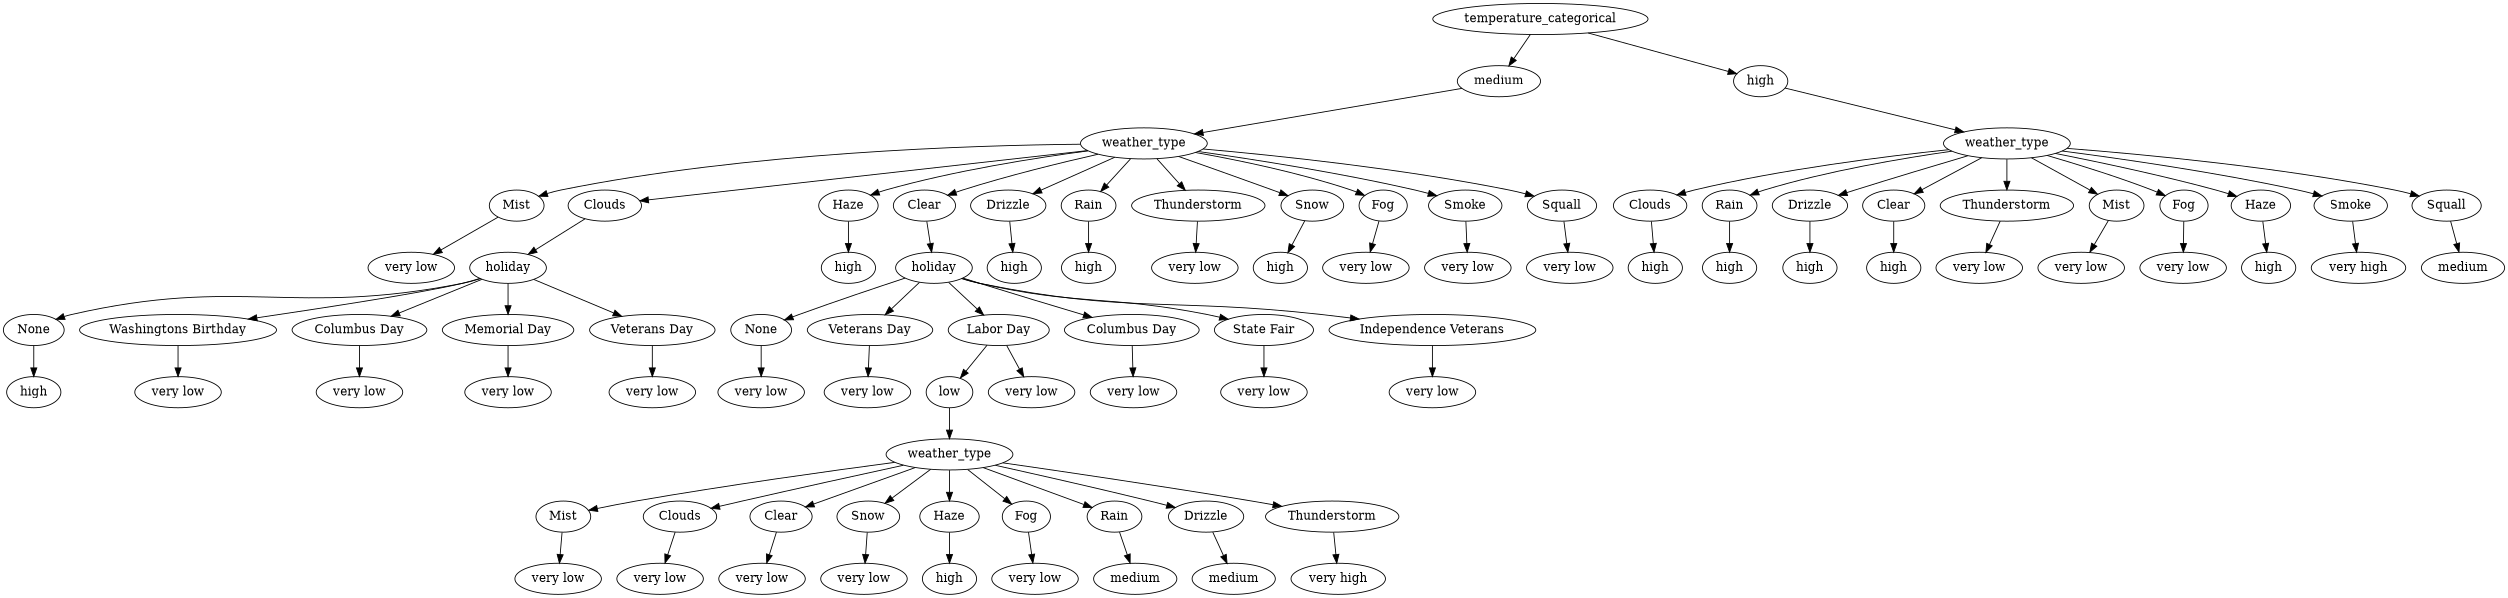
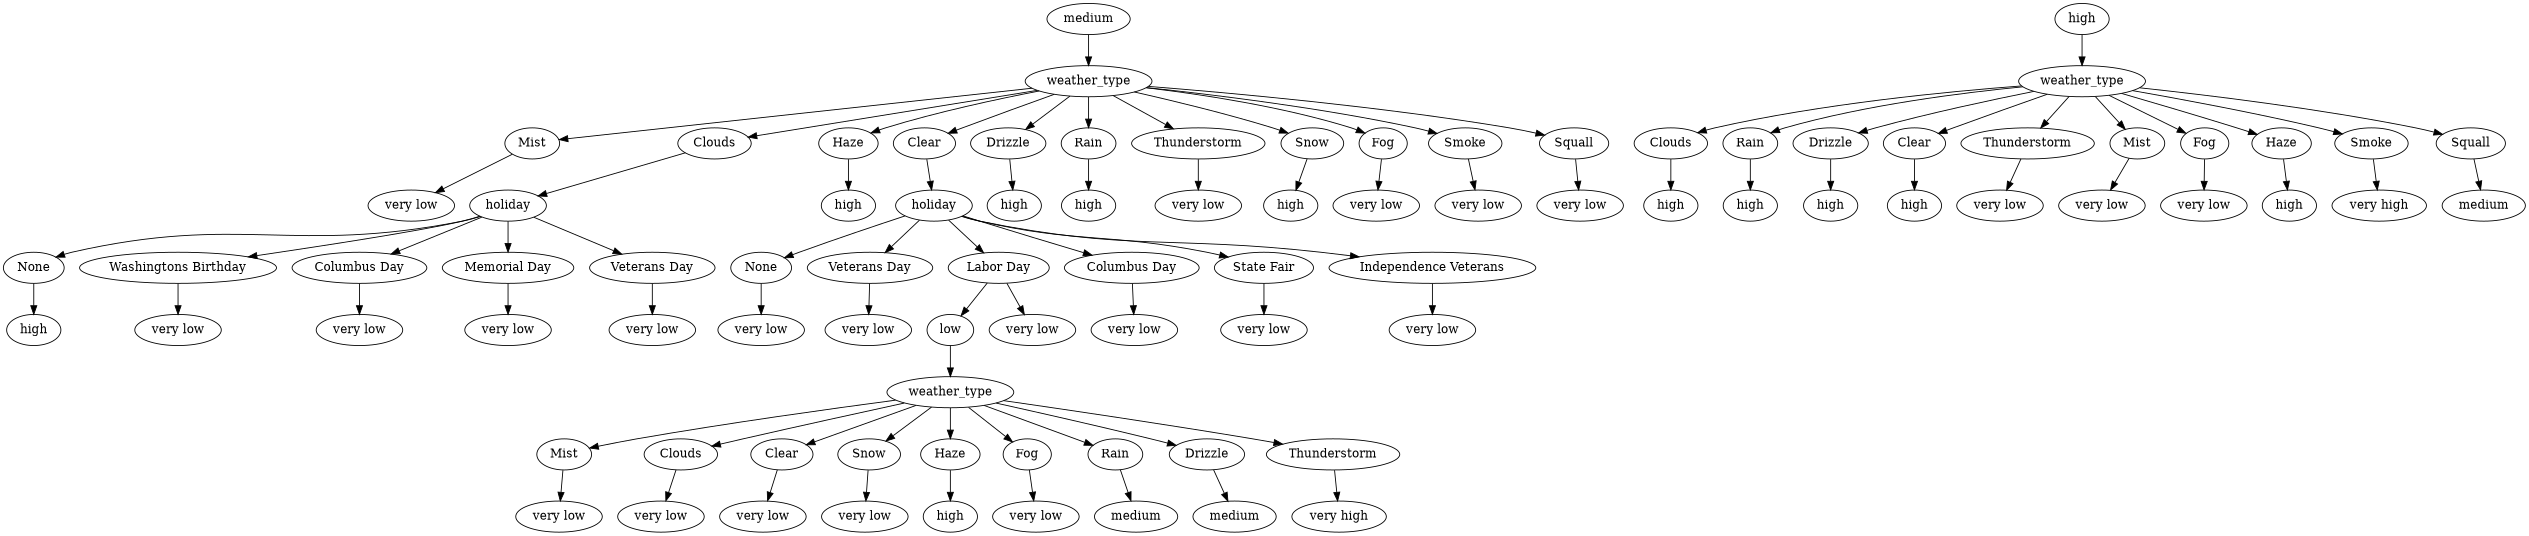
(1540, 19) -> none
